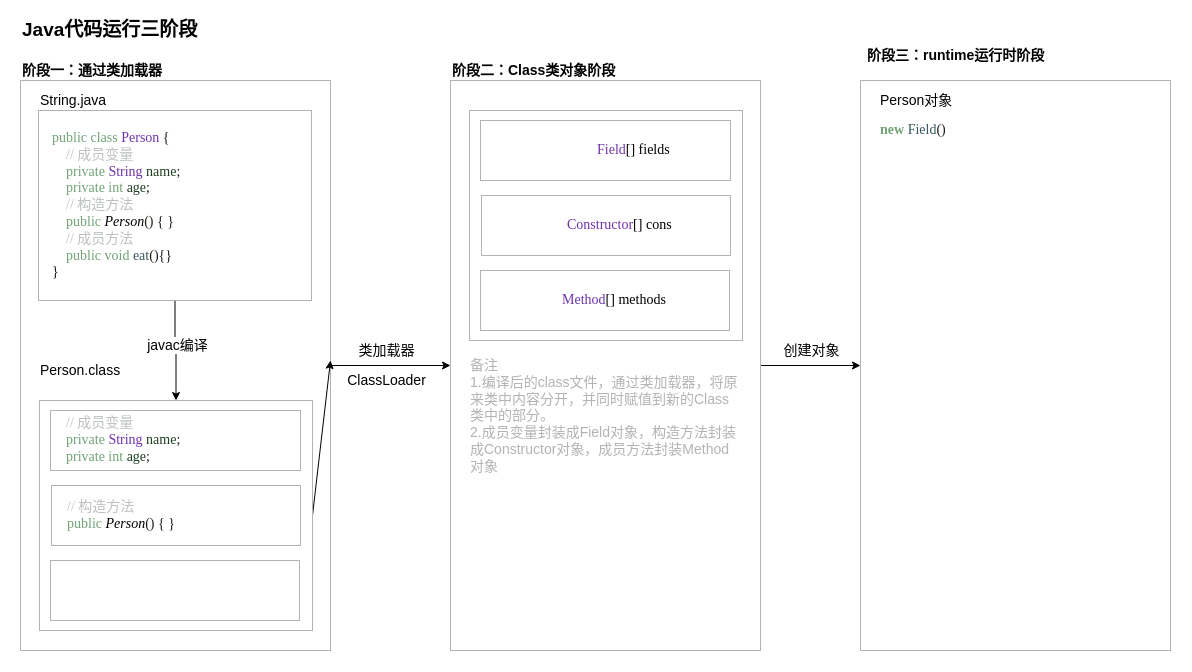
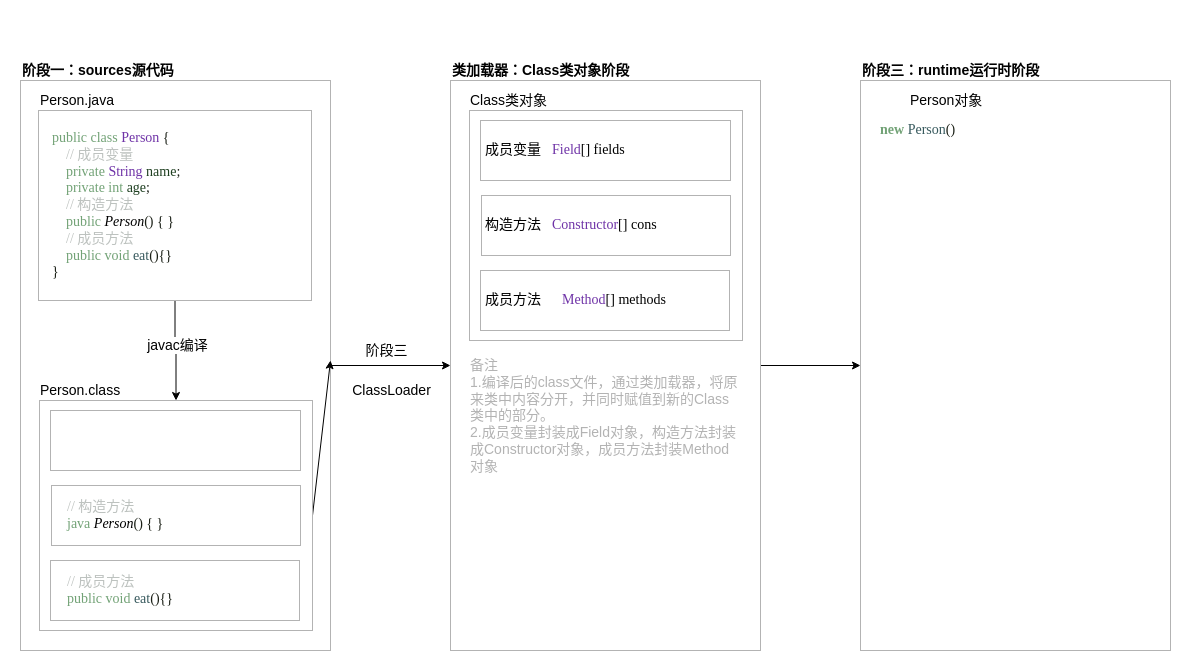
(116, 31) -> none
(961, 56) -> (956, 71)
(93, 71) -> (99, 71)
(533, 71) -> (540, 71)
(80, 101) -> (82, 101)
none -> (520, 101)
(930, 101) -> (960, 101)
(918, 131) -> (926, 131)
none -> (517, 151)
(661, 151) -> (616, 151)
none -> (517, 226)
(646, 226) -> (631, 226)
none -> (517, 301)
(387, 351) -> (387, 351)
(812, 351) -> none
(90, 371) -> (90, 391)
(387, 381) -> (392, 391)
(175, 441) -> none
(119, 516) -> (115, 516)
none -> (176, 591)
